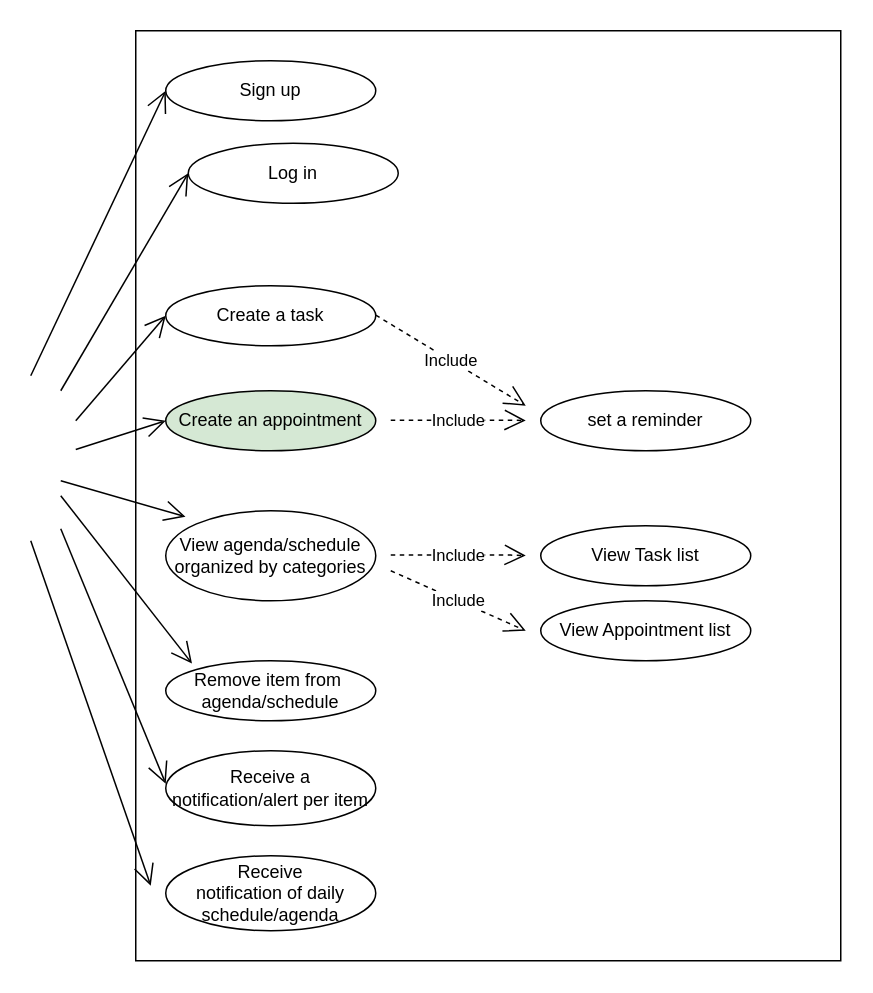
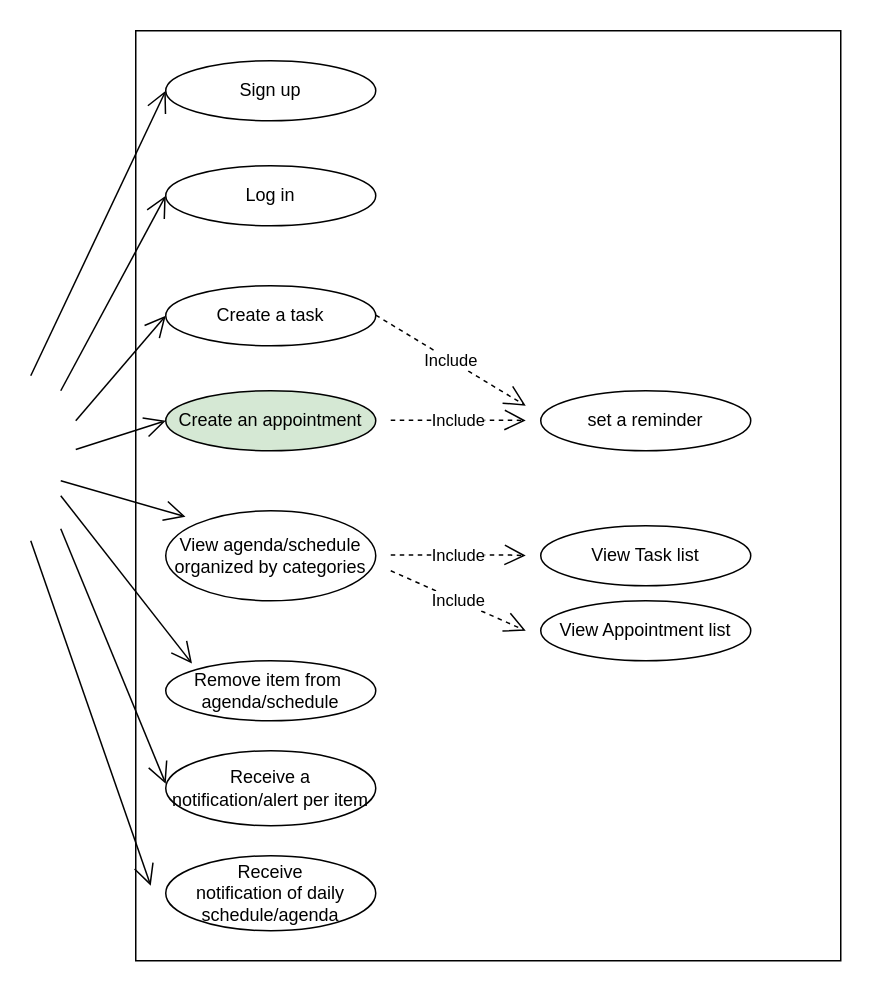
(293, 173) -> (271, 196)
